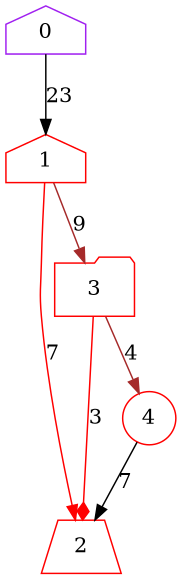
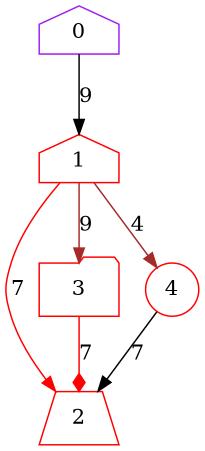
(60, 97) -> (86, 97)
(119, 348) -> (121, 219)
(96, 418) -> (86, 354)
